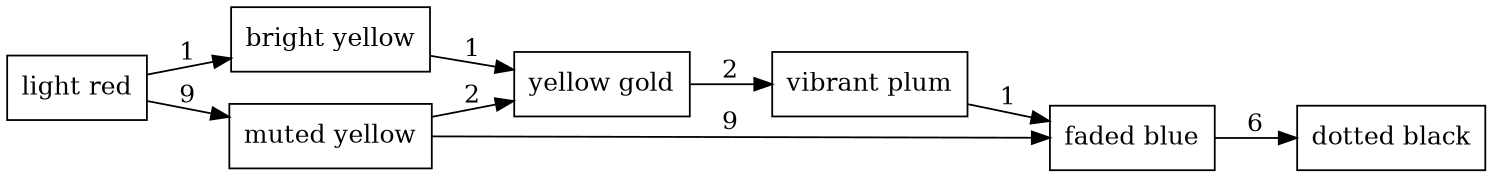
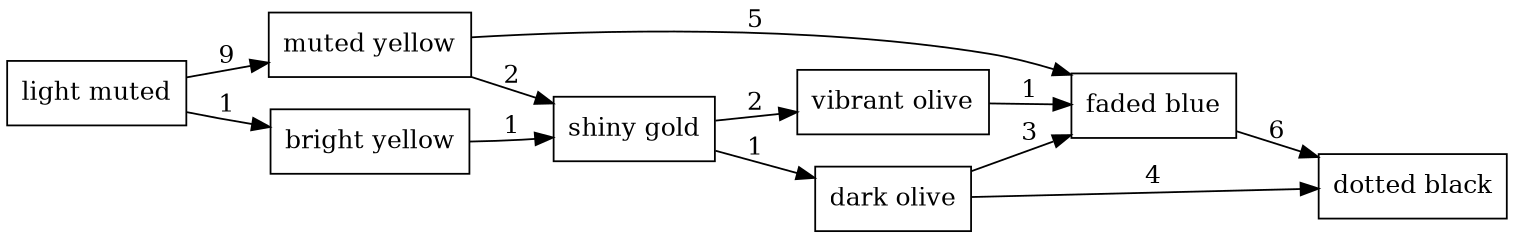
(602, 84) -> (634, 129)
(870, 84) -> (893, 102)
(77, 88) -> (97, 93)
(731, 123) -> (756, 21)
none -> (893, 199)
